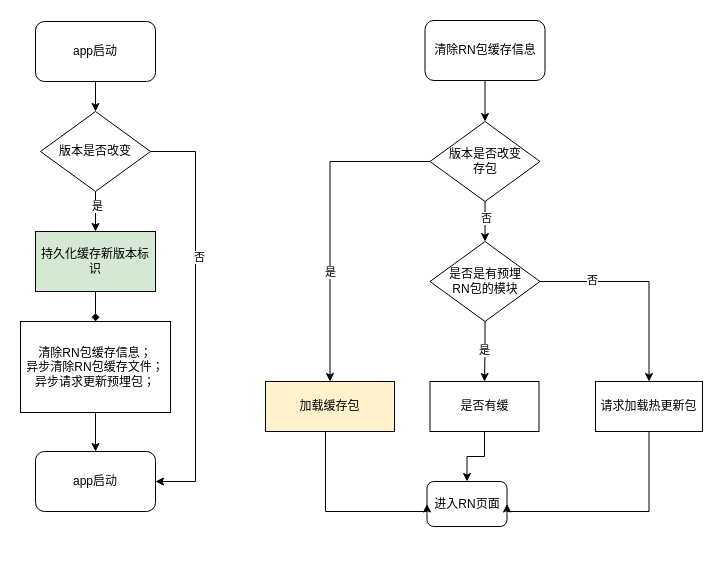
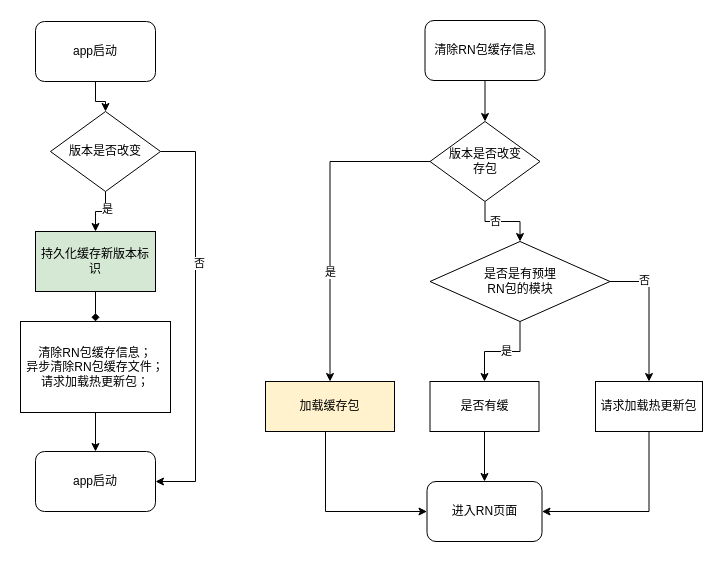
(96, 152) -> (106, 152)
(485, 282) -> (520, 282)
(96, 368) -> (96, 368)
(467, 504) -> (485, 512)
